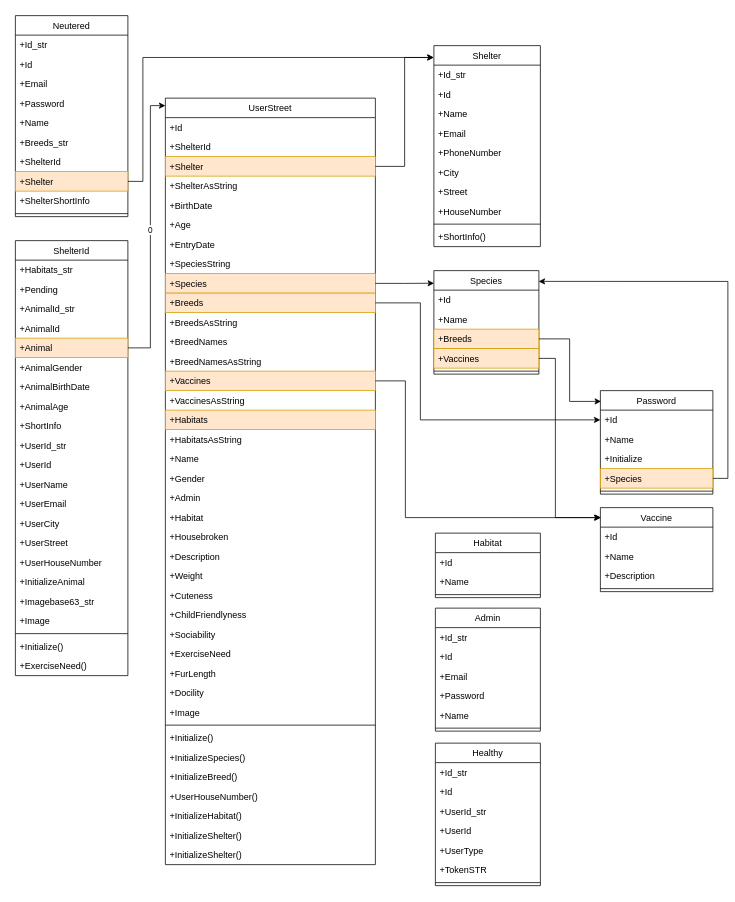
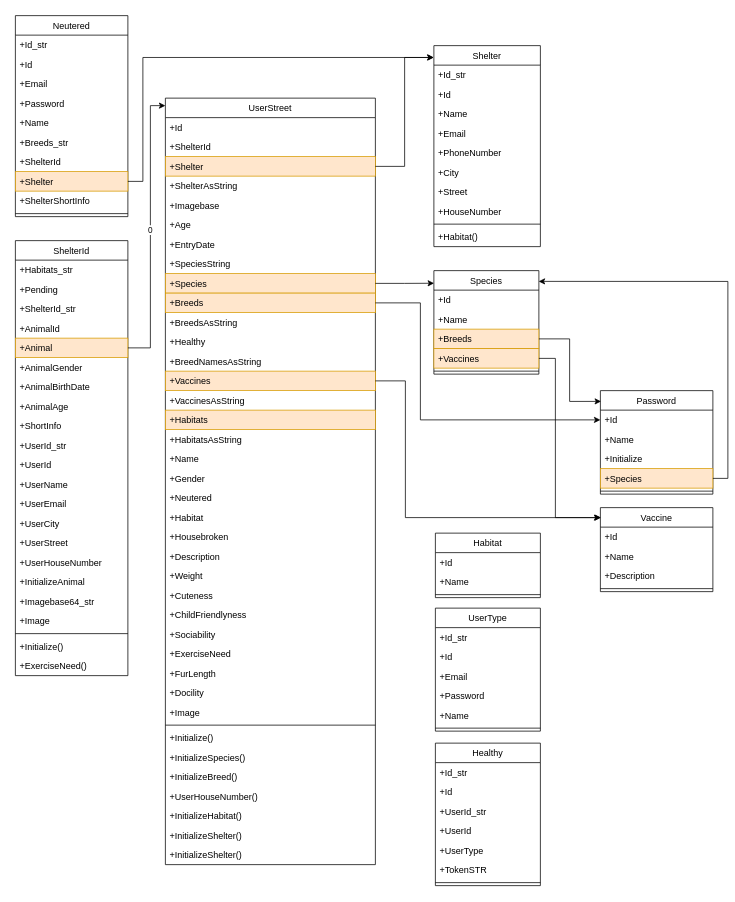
(194, 206) -> (195, 206)
(468, 237) -> (462, 237)
(50, 309) -> (54, 309)
(197, 342) -> (188, 342)
(183, 498) -> (192, 498)
(60, 602) -> (60, 602)
(488, 618) -> (488, 618)
